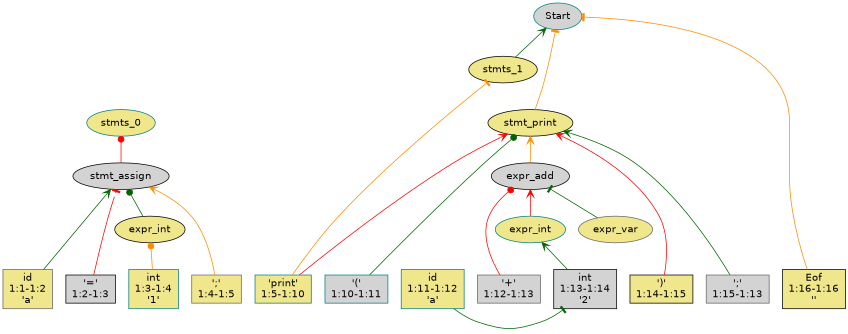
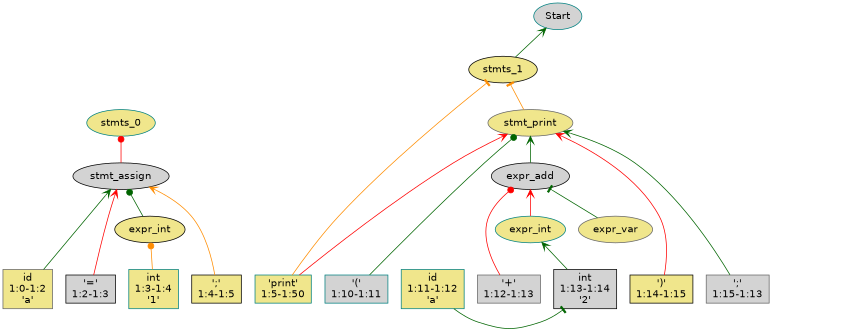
(547, 72) -> (518, 98)
(530, 123) -> (530, 123)
(530, 153) -> (530, 153)
(103, 236) -> (103, 236)
(28, 289) -> (28, 289)
(217, 289) -> (217, 289)
(283, 289) -> (283, 289)
(814, 289) -> none
